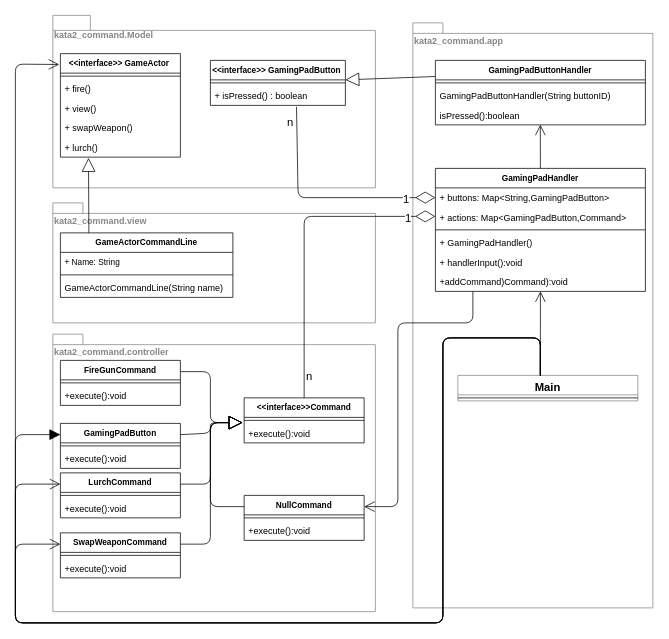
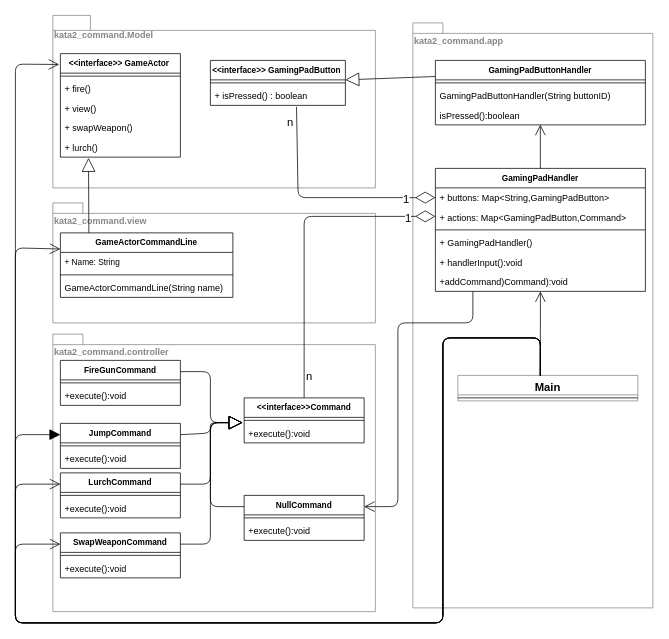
none -> (37, 248)
(120, 433) -> (120, 433)
